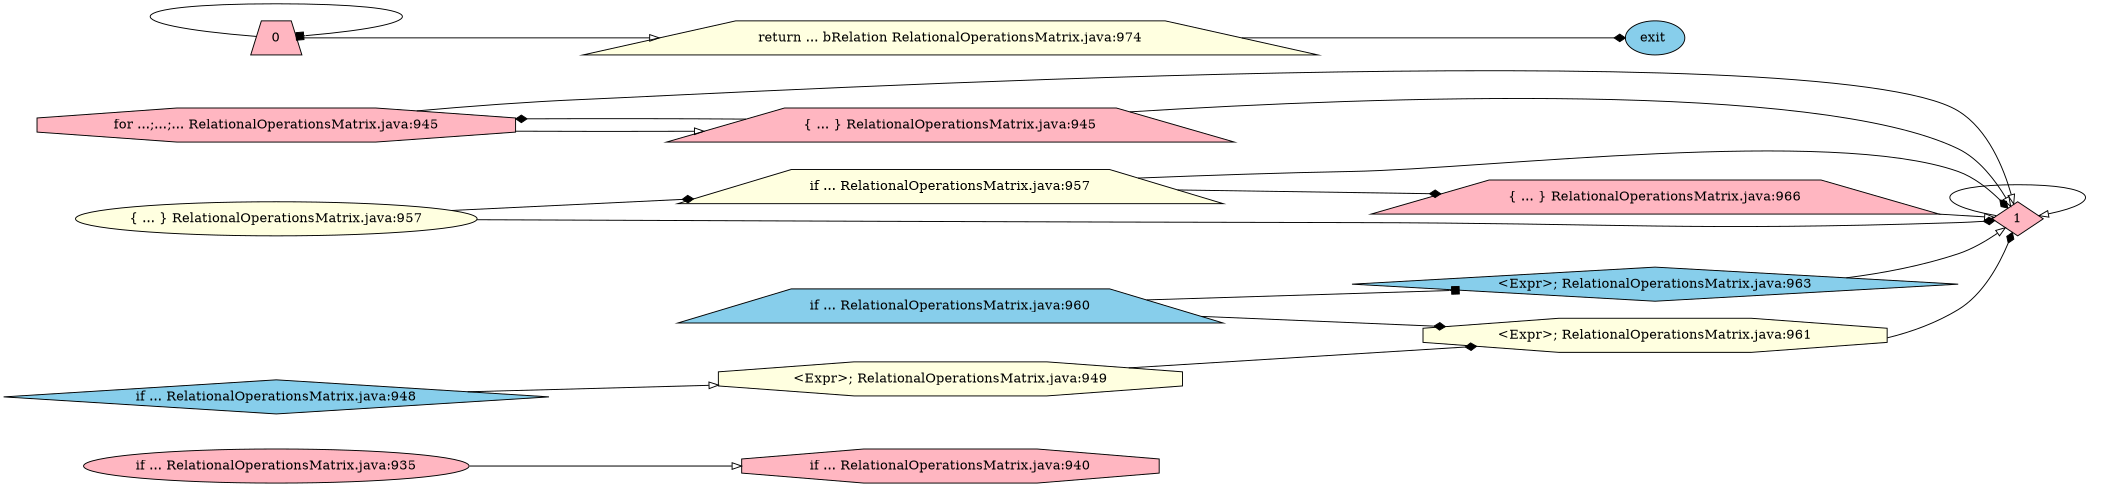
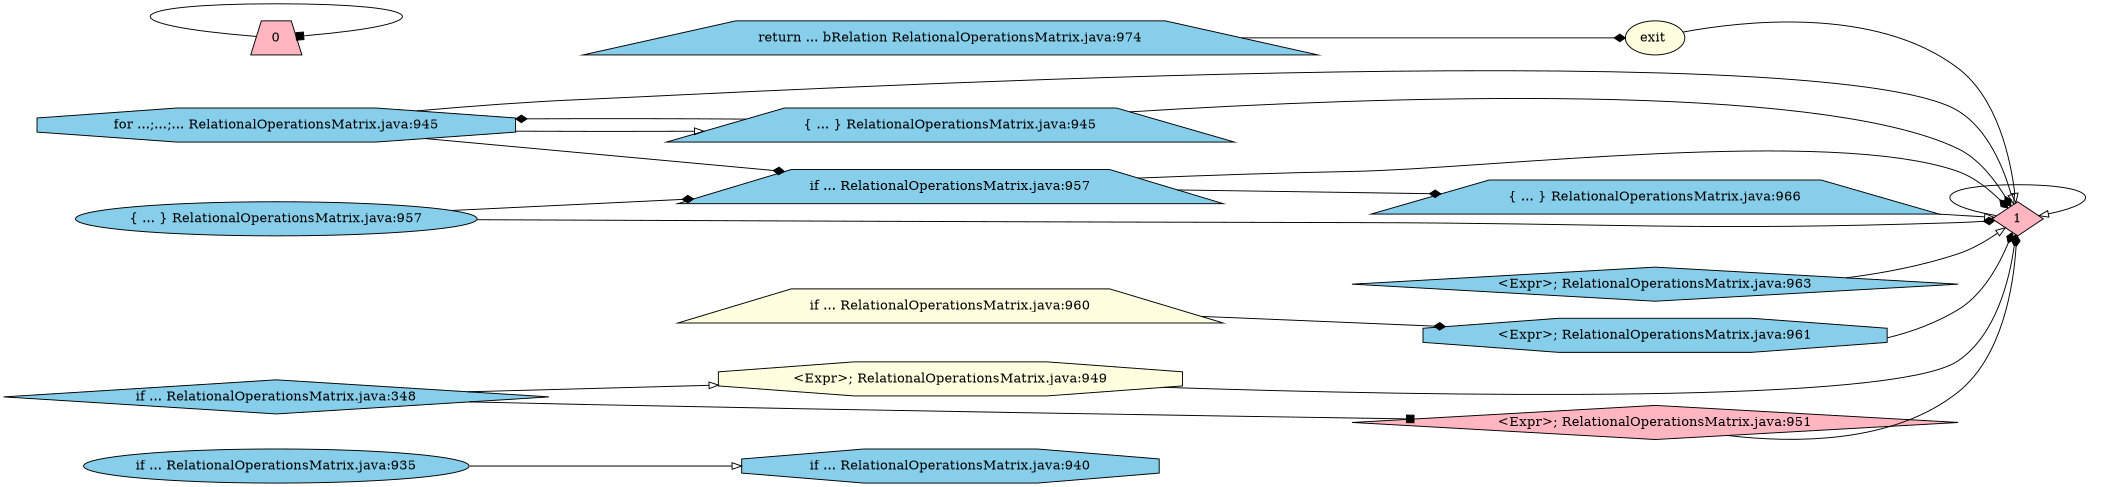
none -> (1894, 37)
(473, 38) -> none
(950, 38) -> (950, 38)
(1655, 38) -> (1655, 38)
(1581, 99) -> (1581, 99)
(276, 125) -> (276, 125)
(950, 125) -> (950, 125)
none -> (599, 155)
(950, 187) -> (950, 187)
(1655, 197) -> (1655, 197)
(276, 219) -> (276, 219)
(1298, 295) -> none
(950, 306) -> (950, 306)
(1655, 335) -> (1655, 335)
(1297, 357) -> (1628, 394)
(276, 397) -> (276, 397)
none -> (1655, 422)
(276, 466) -> (276, 466)
(950, 466) -> (950, 466)
